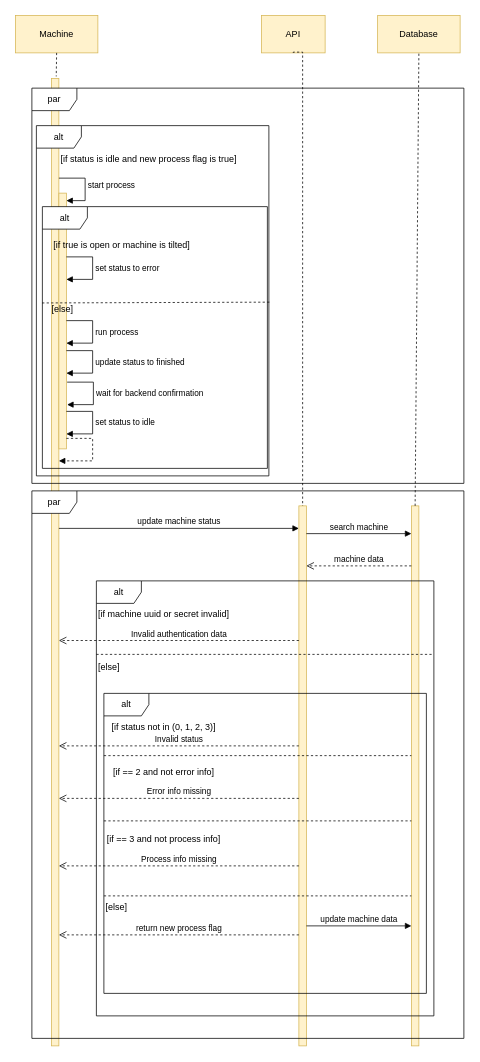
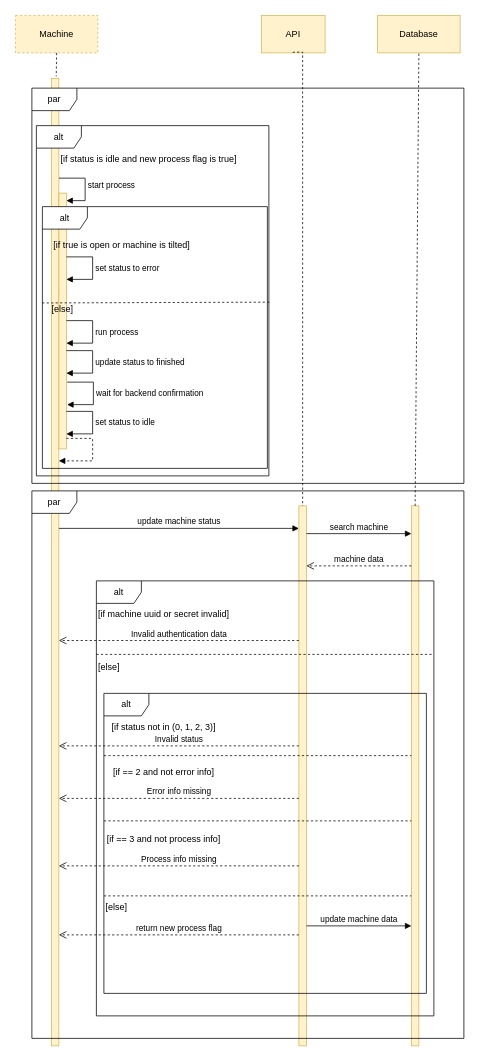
(57, 34) -> (57, 34)
